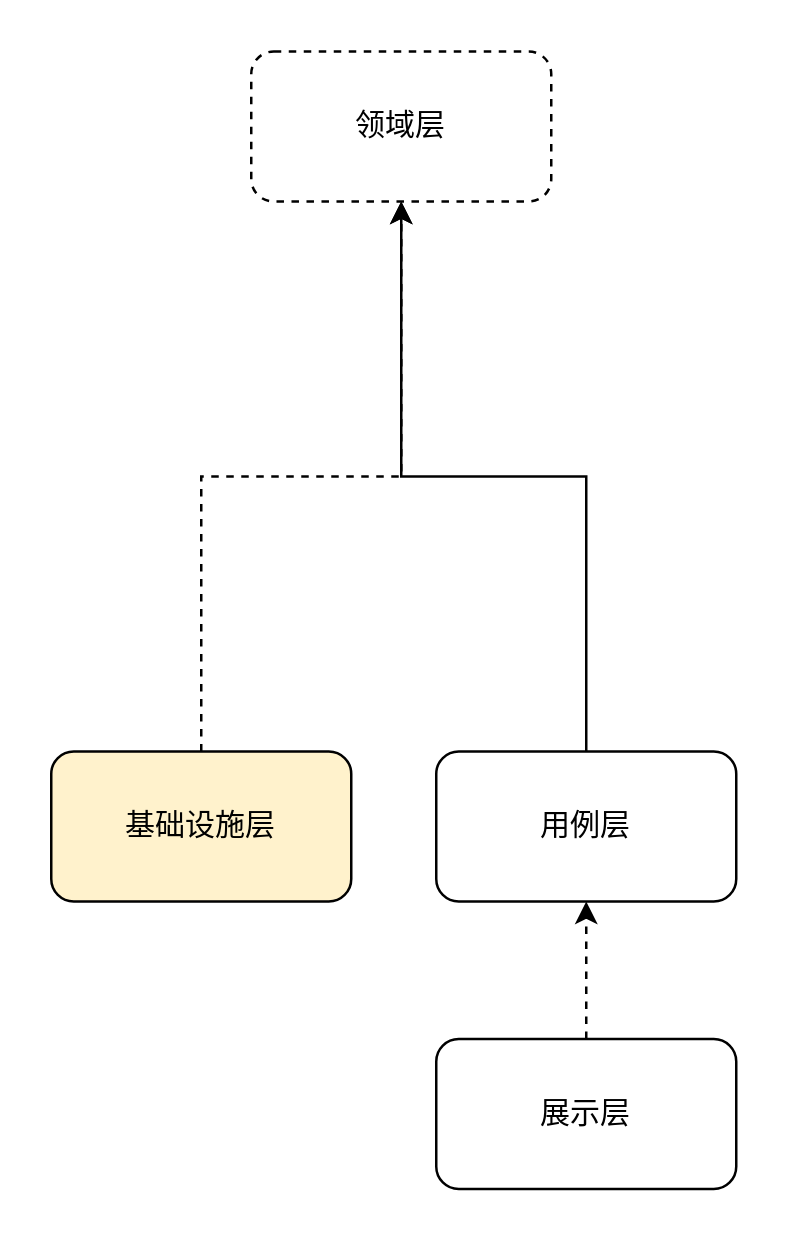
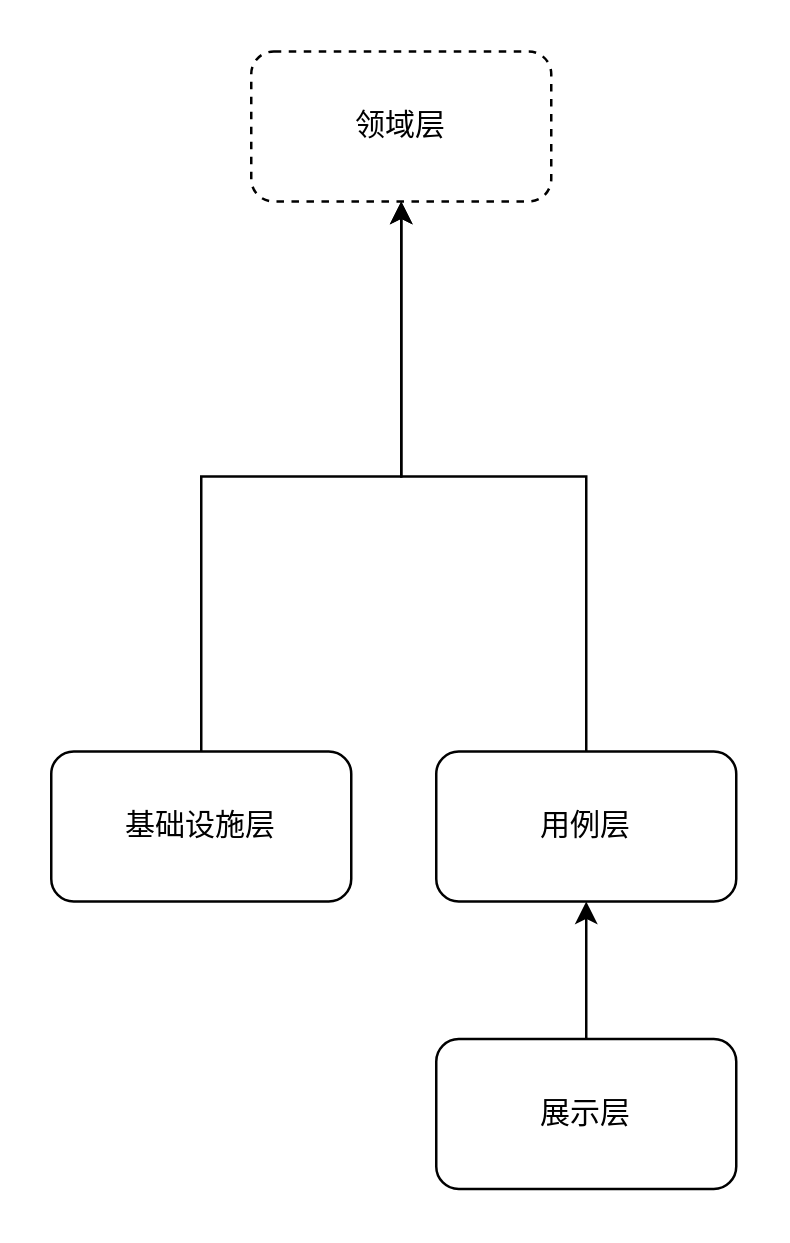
(201, 515) -> (201, 515)
(201, 826) -> (201, 826)
(586, 972) -> (586, 972)
